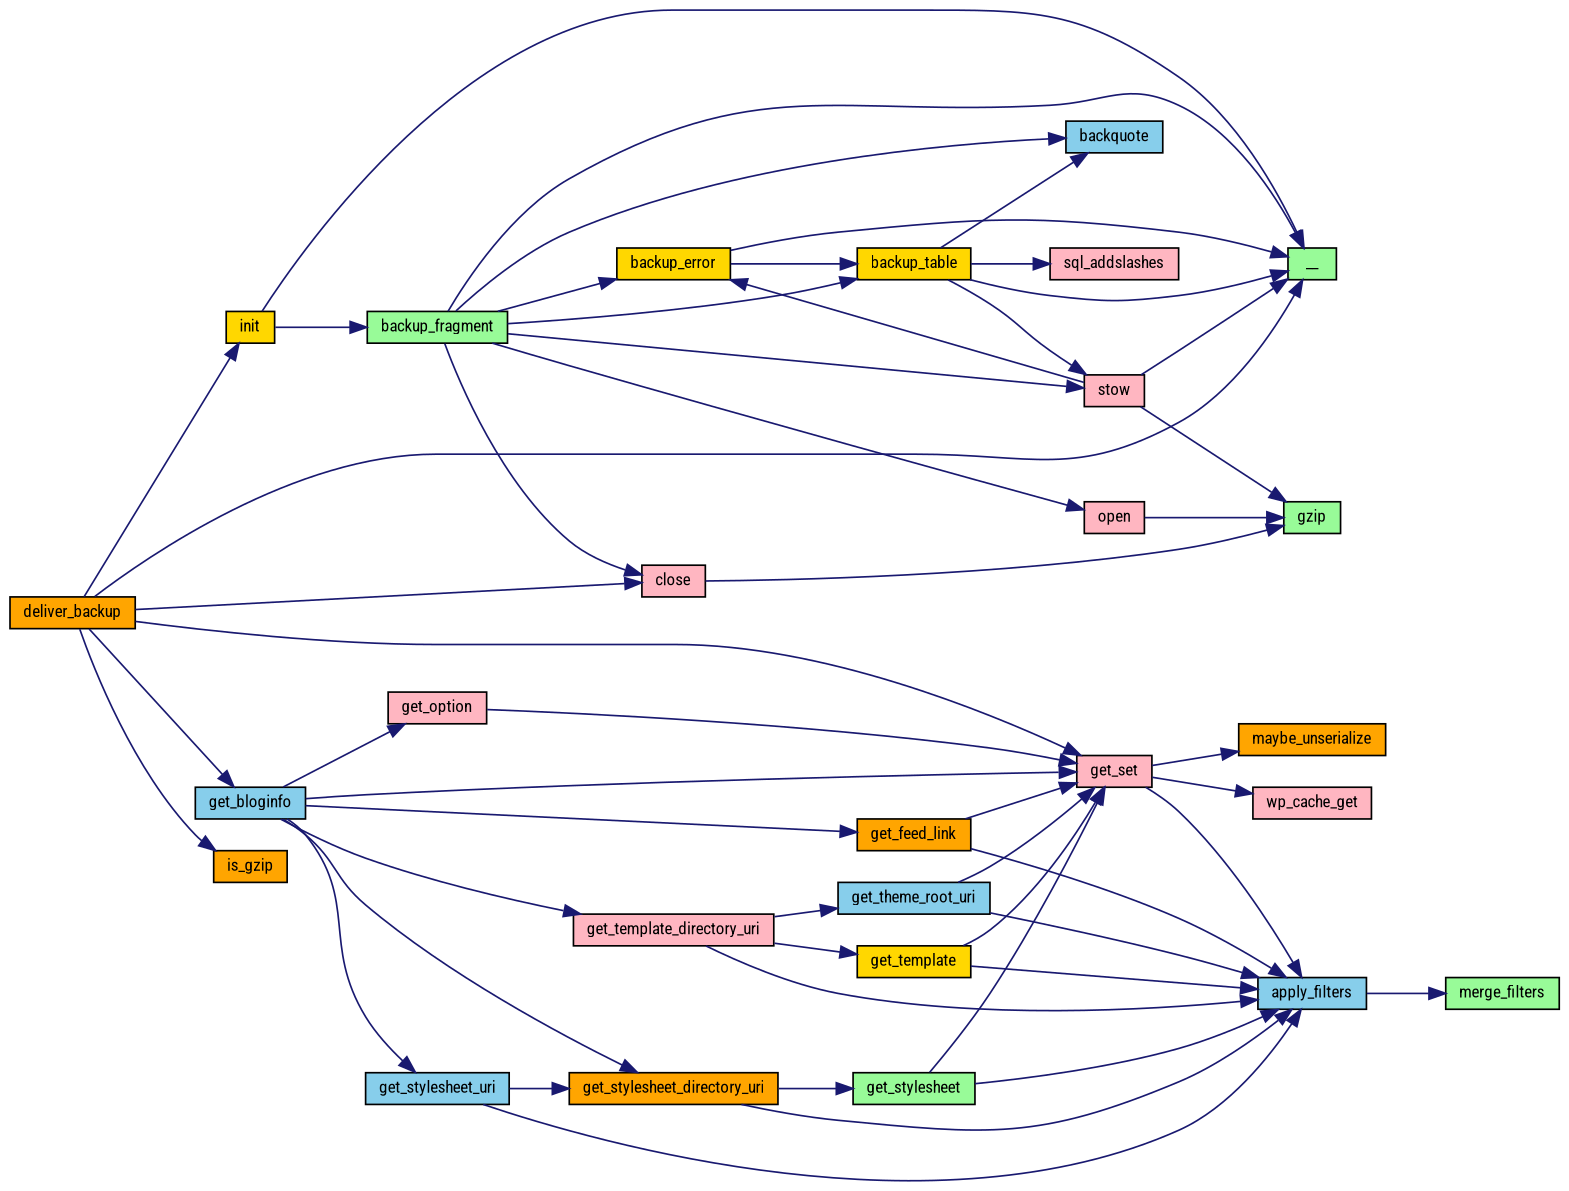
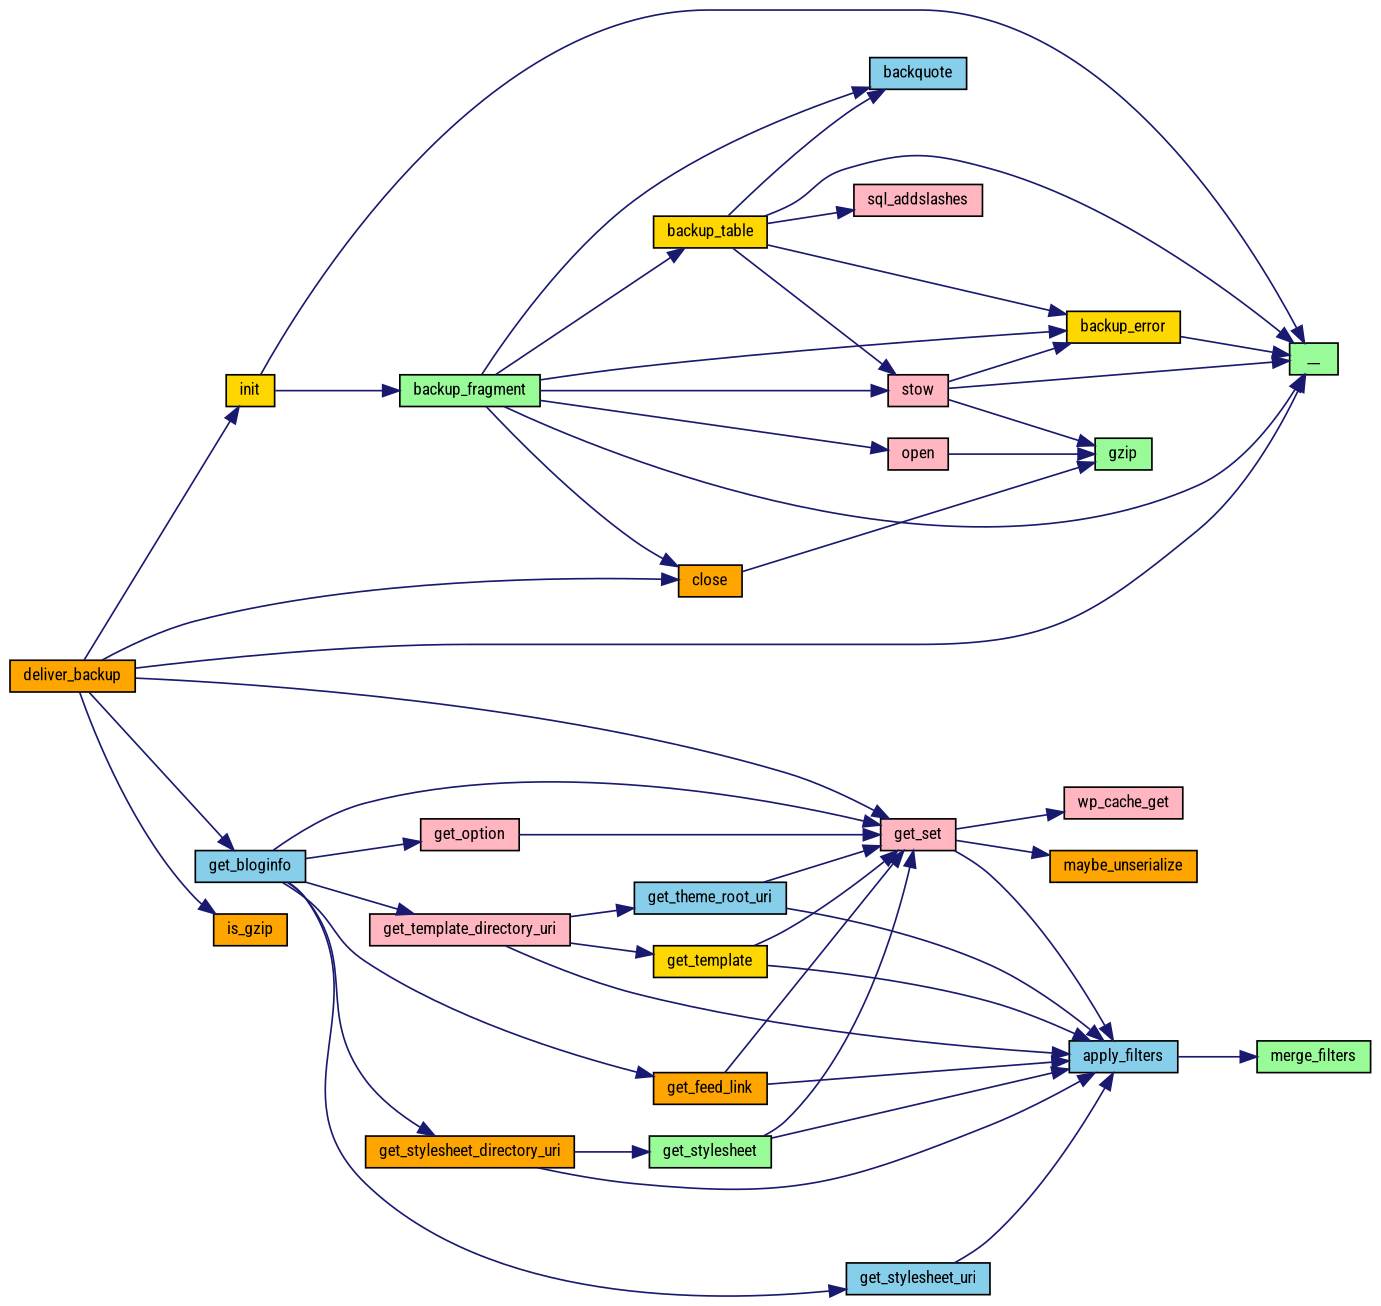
(785, 264) -> (909, 278)
(674, 581) -> (710, 581)
(531, 1089) -> none
